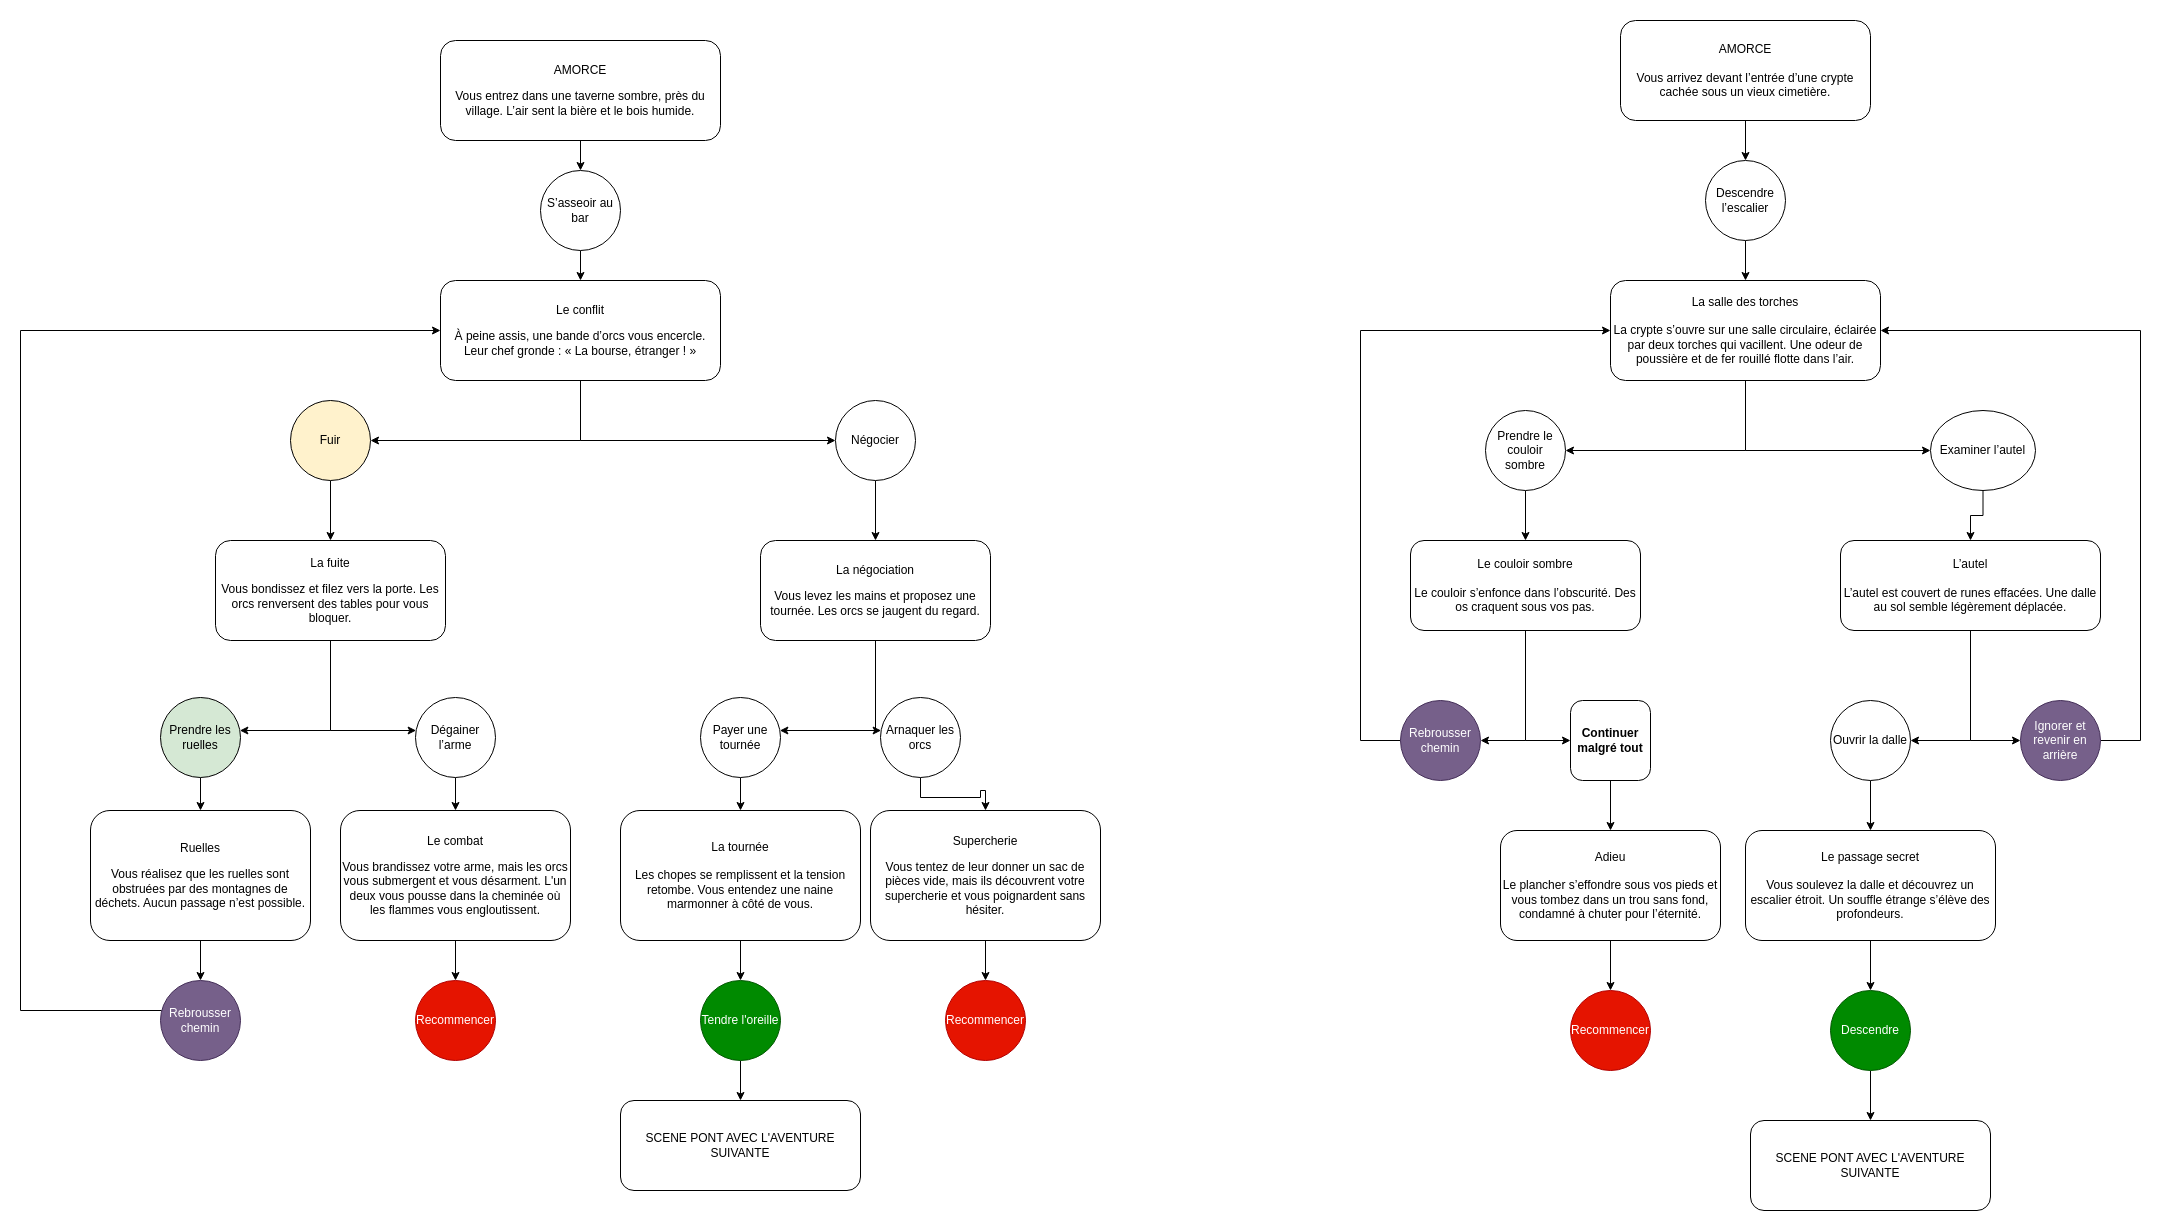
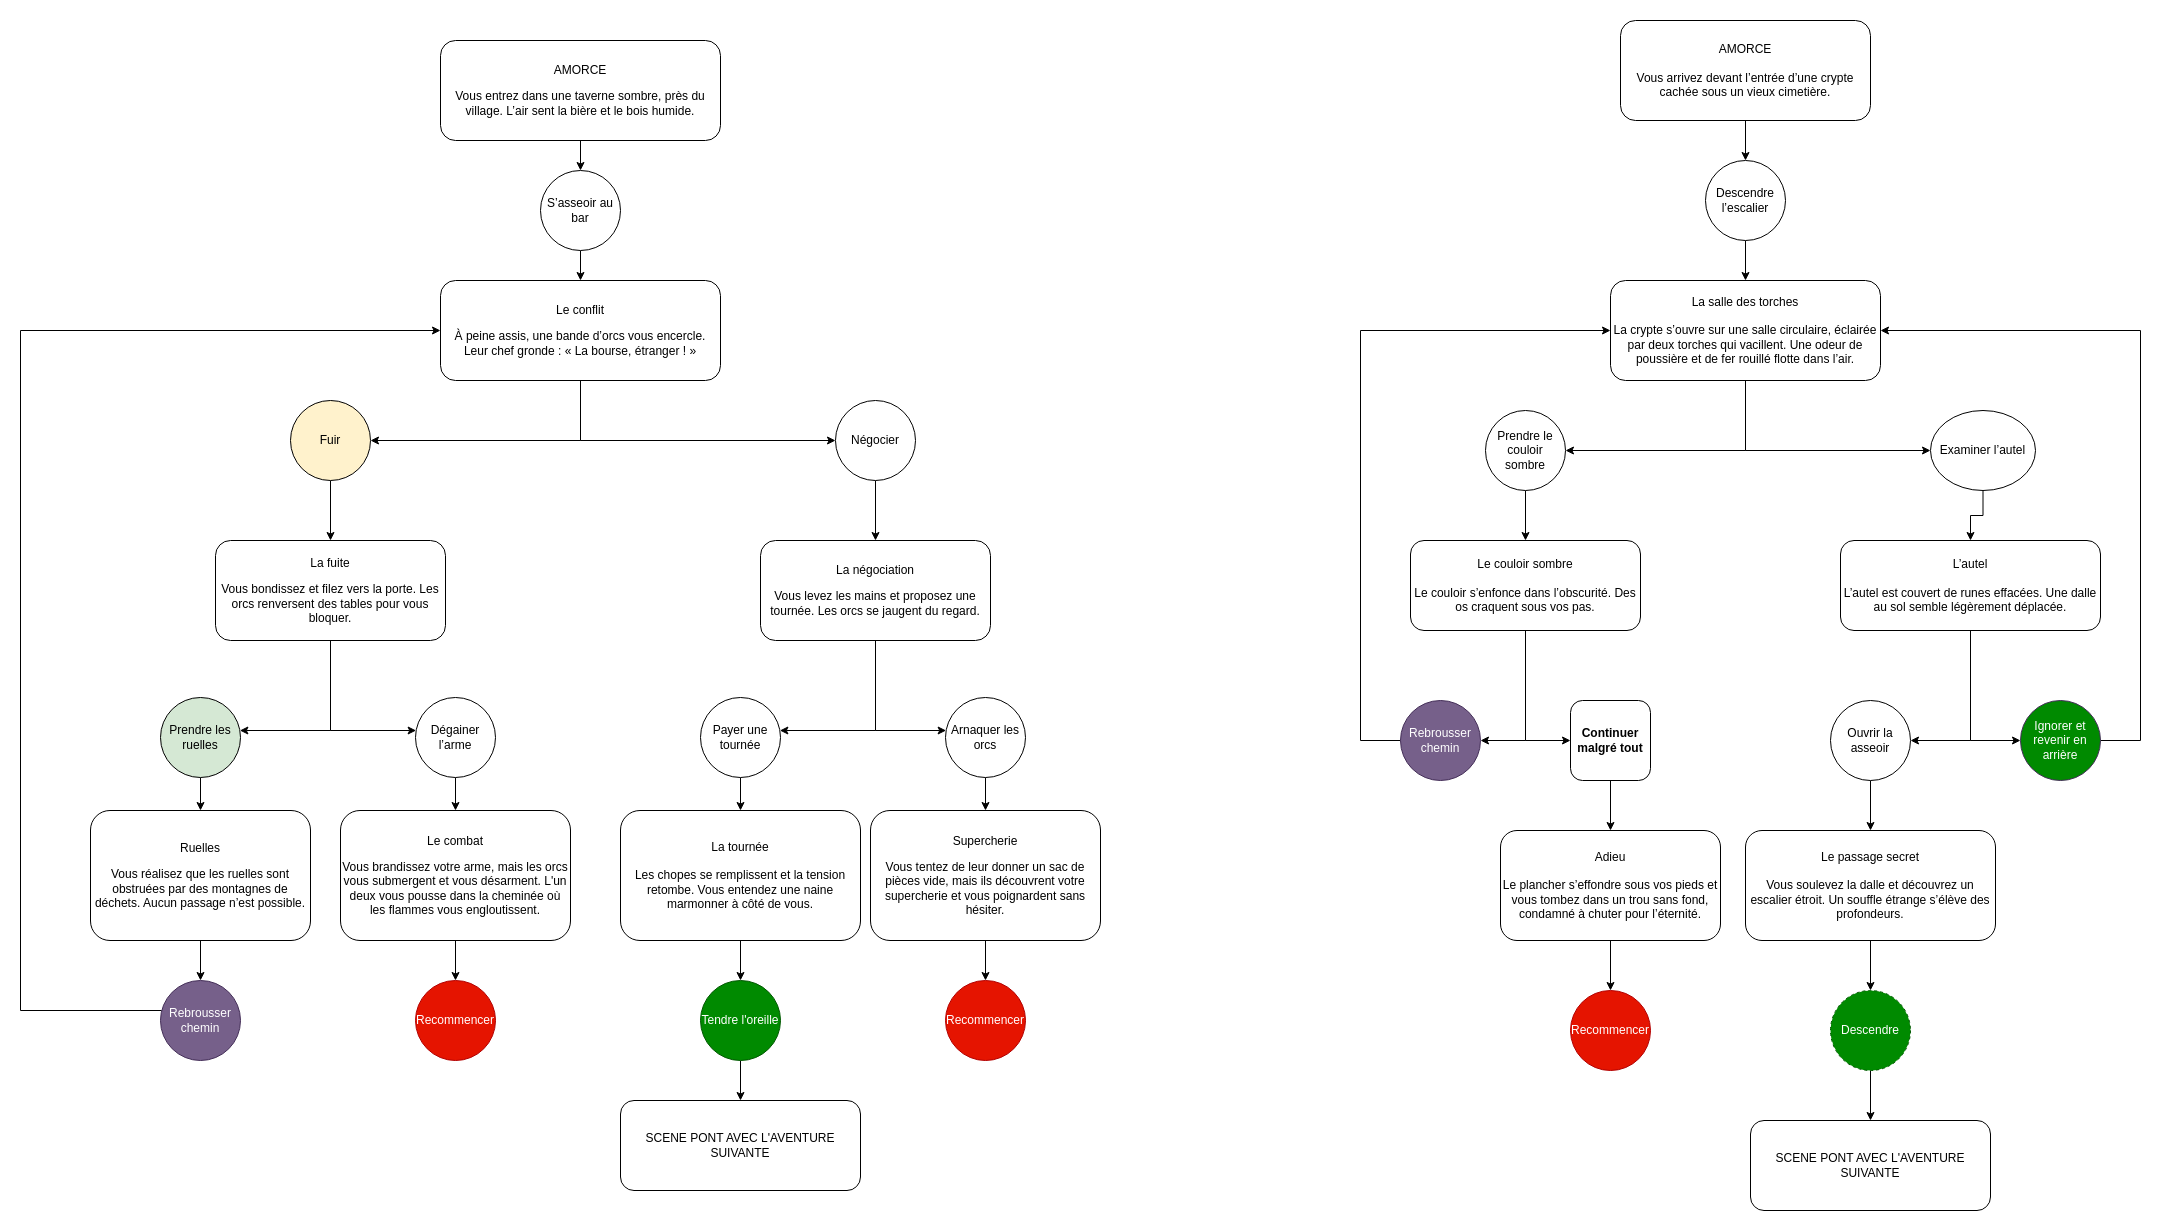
(921, 738) -> (986, 738)
(1871, 741) -> (1871, 741)
(2061, 741) -> (2061, 741)
(1871, 1031) -> (1871, 1031)
